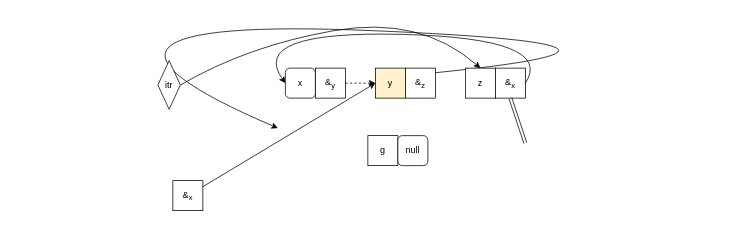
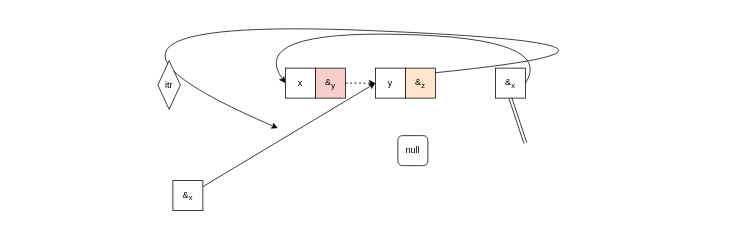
(256, 50) -> none
(300, 83) -> (300, 83)
(330, 83) -> (330, 83)
(390, 83) -> (390, 83)
(420, 83) -> (420, 83)
(480, 83) -> none
(383, 150) -> none
